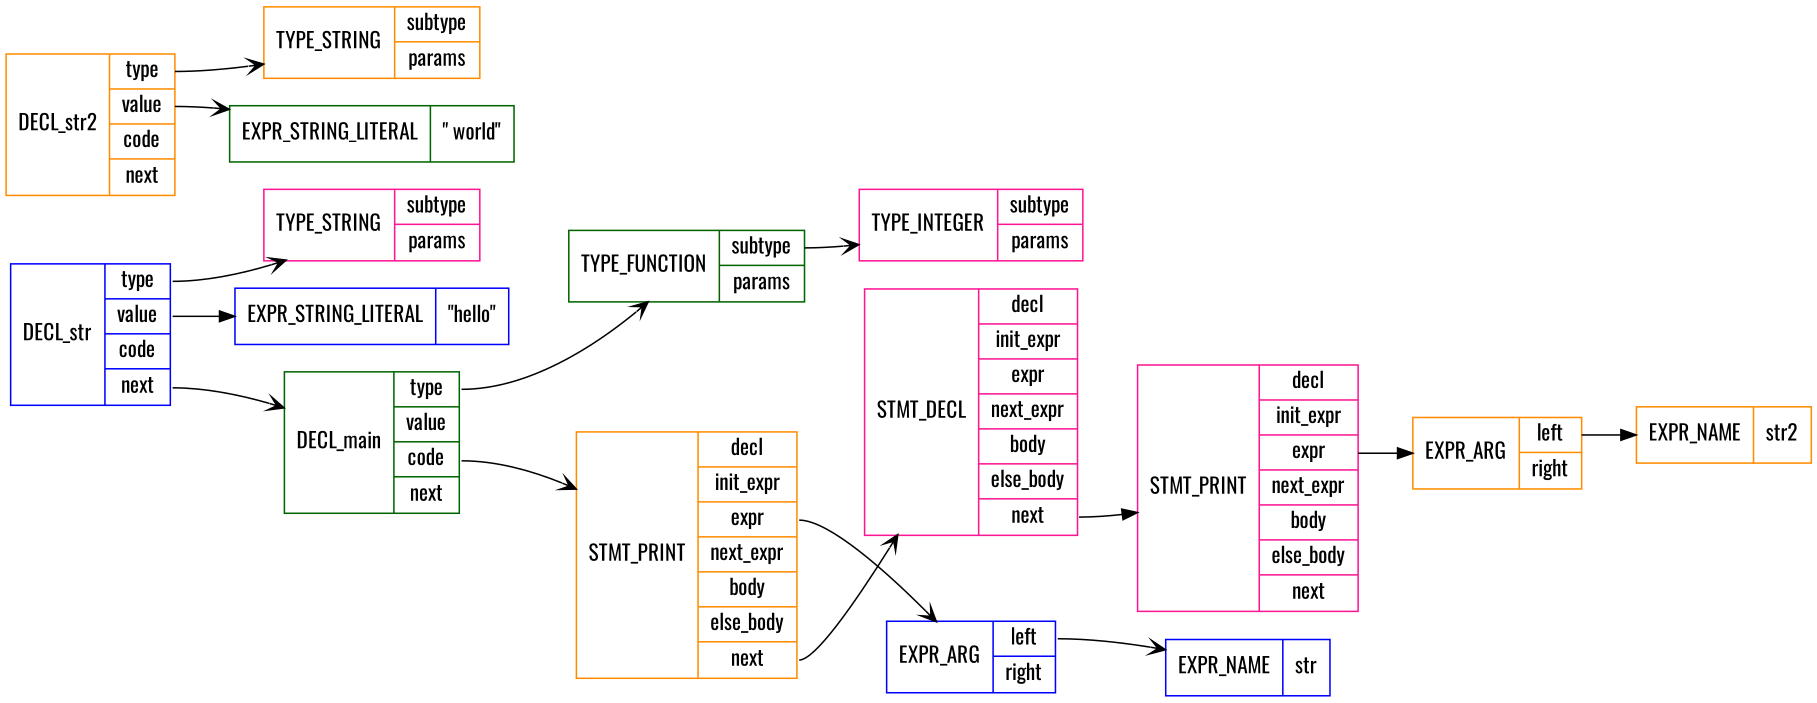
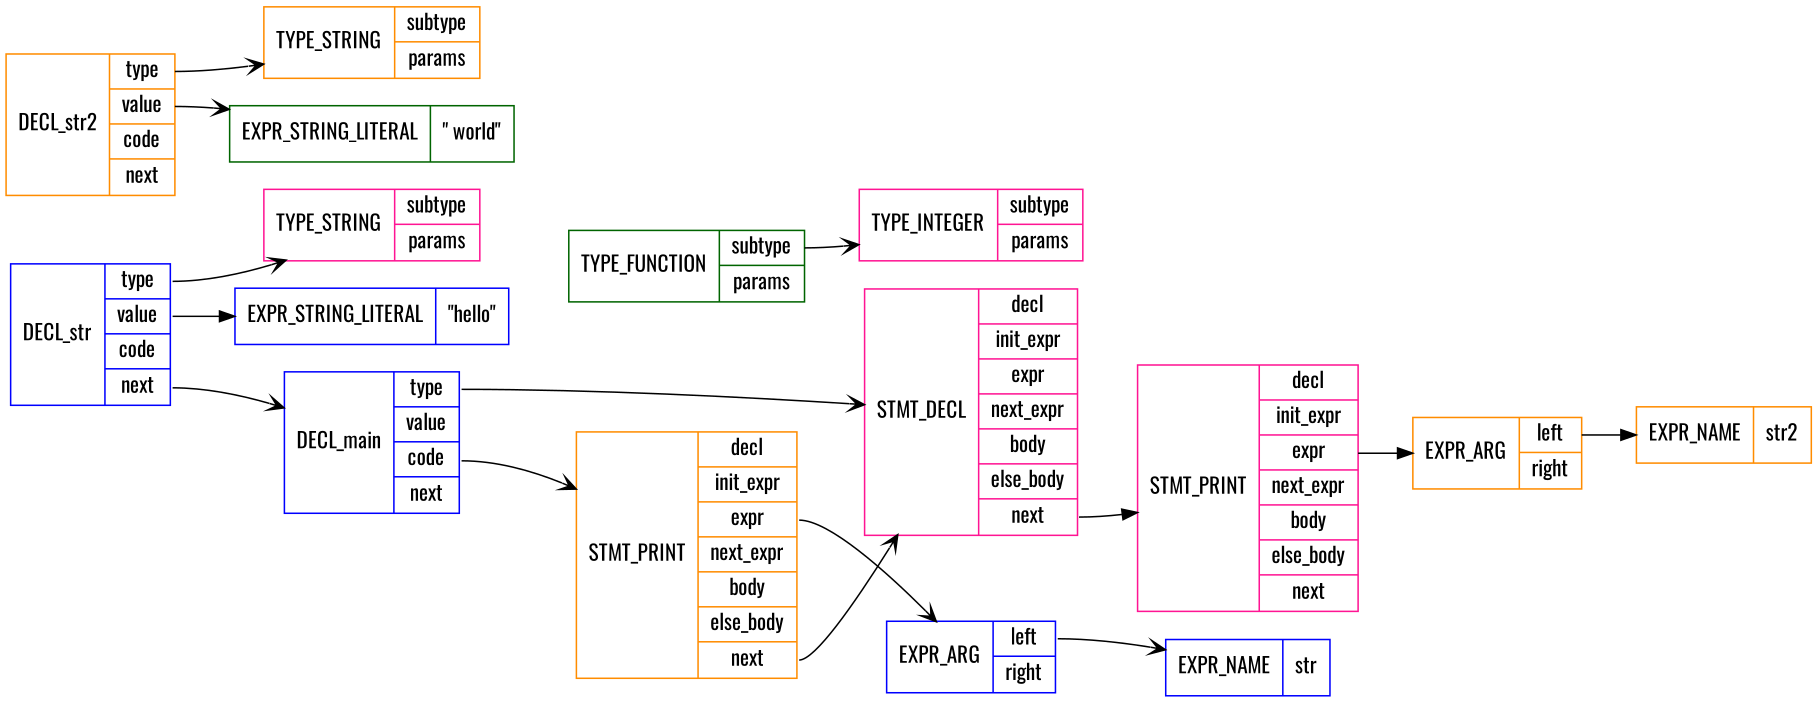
(555, 365) -> (655, 394)
(372, 443) -> (372, 443)
